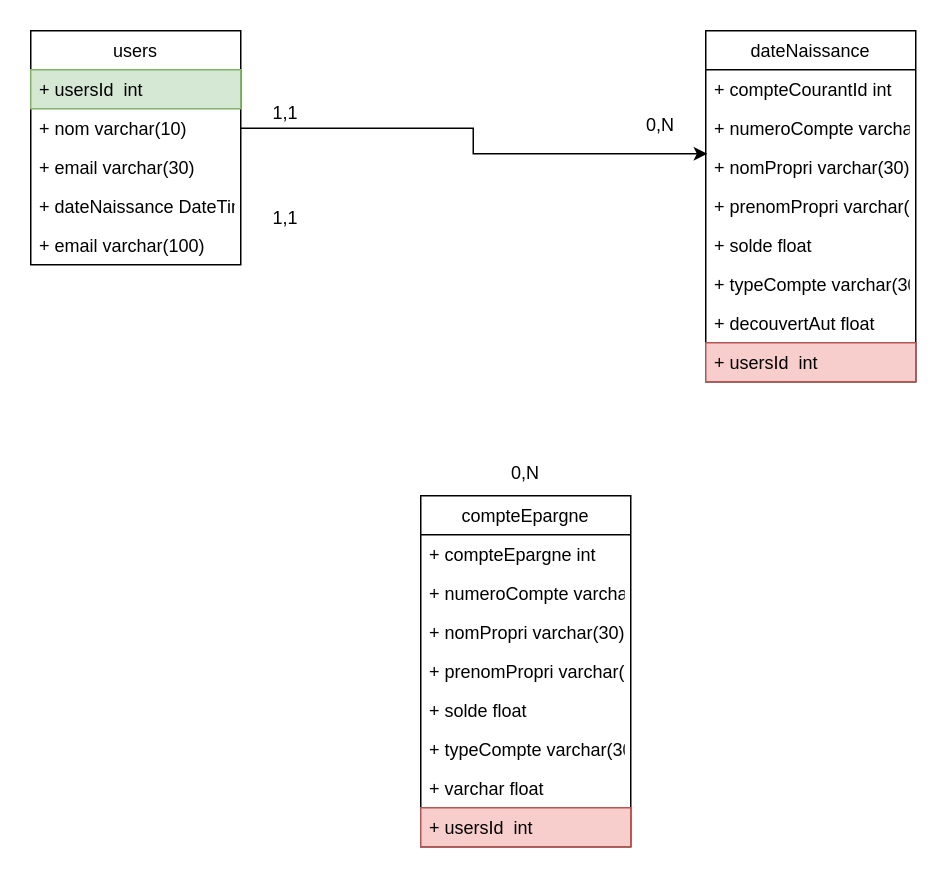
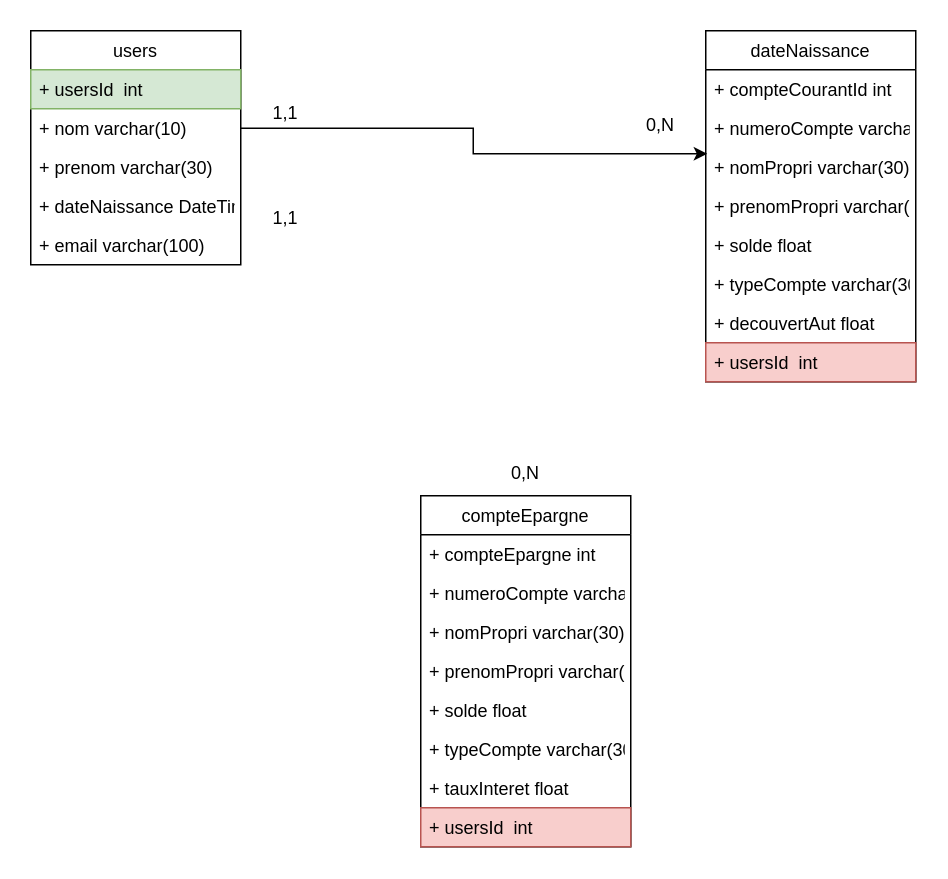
(125, 168) -> (135, 168)
(498, 789) -> (518, 789)
